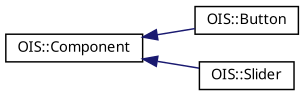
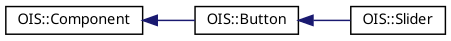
(178, 65) -> (332, 20)
